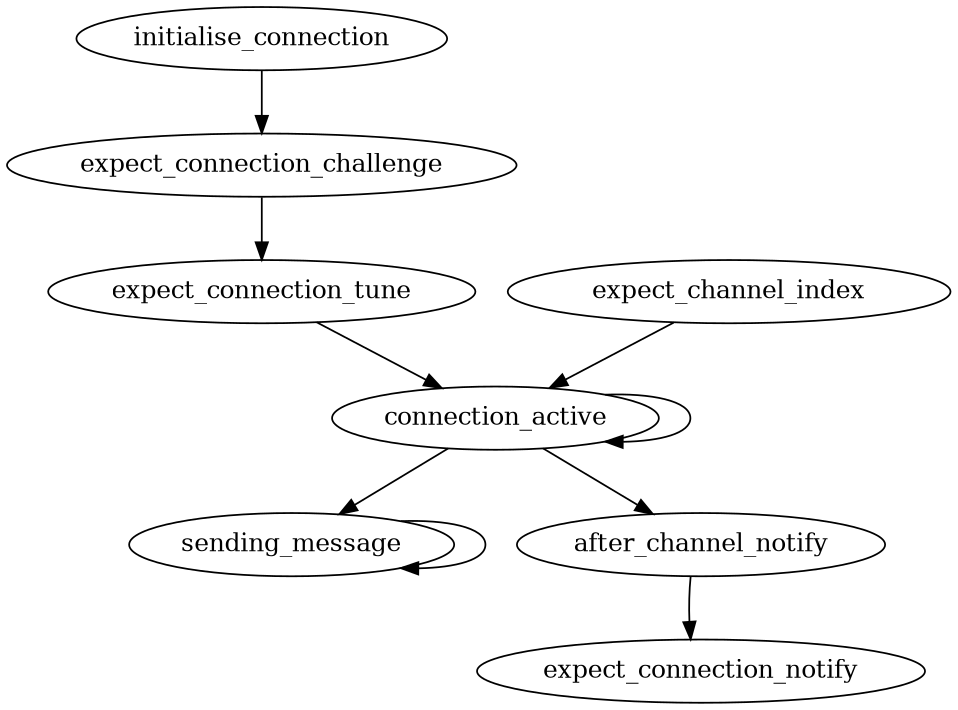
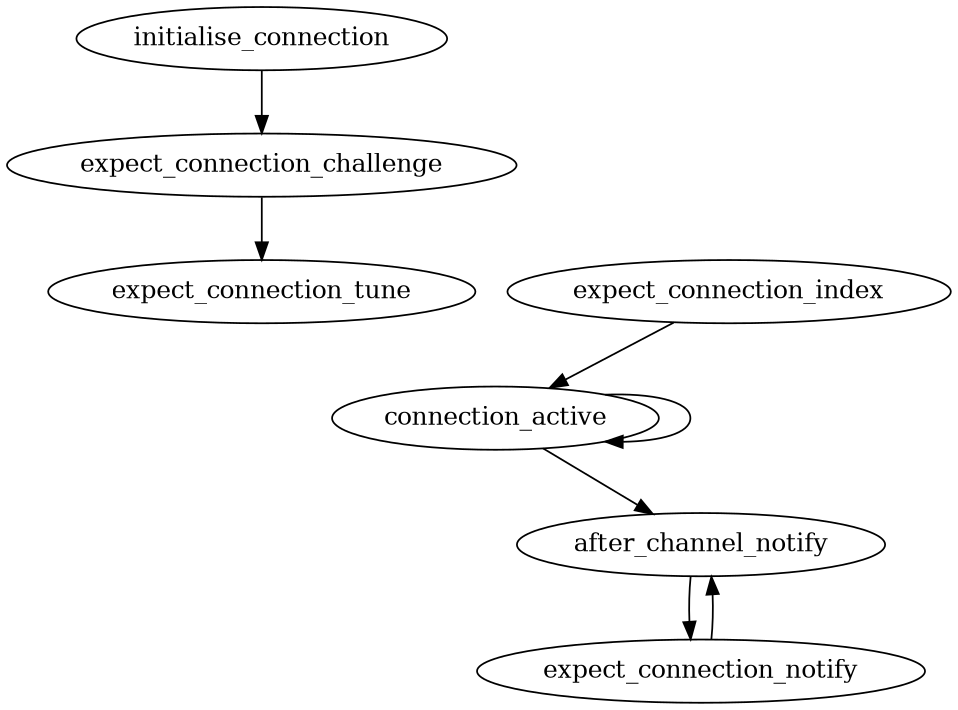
(729, 292) -> (729, 292)
(371, 351) -> none
(292, 545) -> none
none -> (713, 617)
